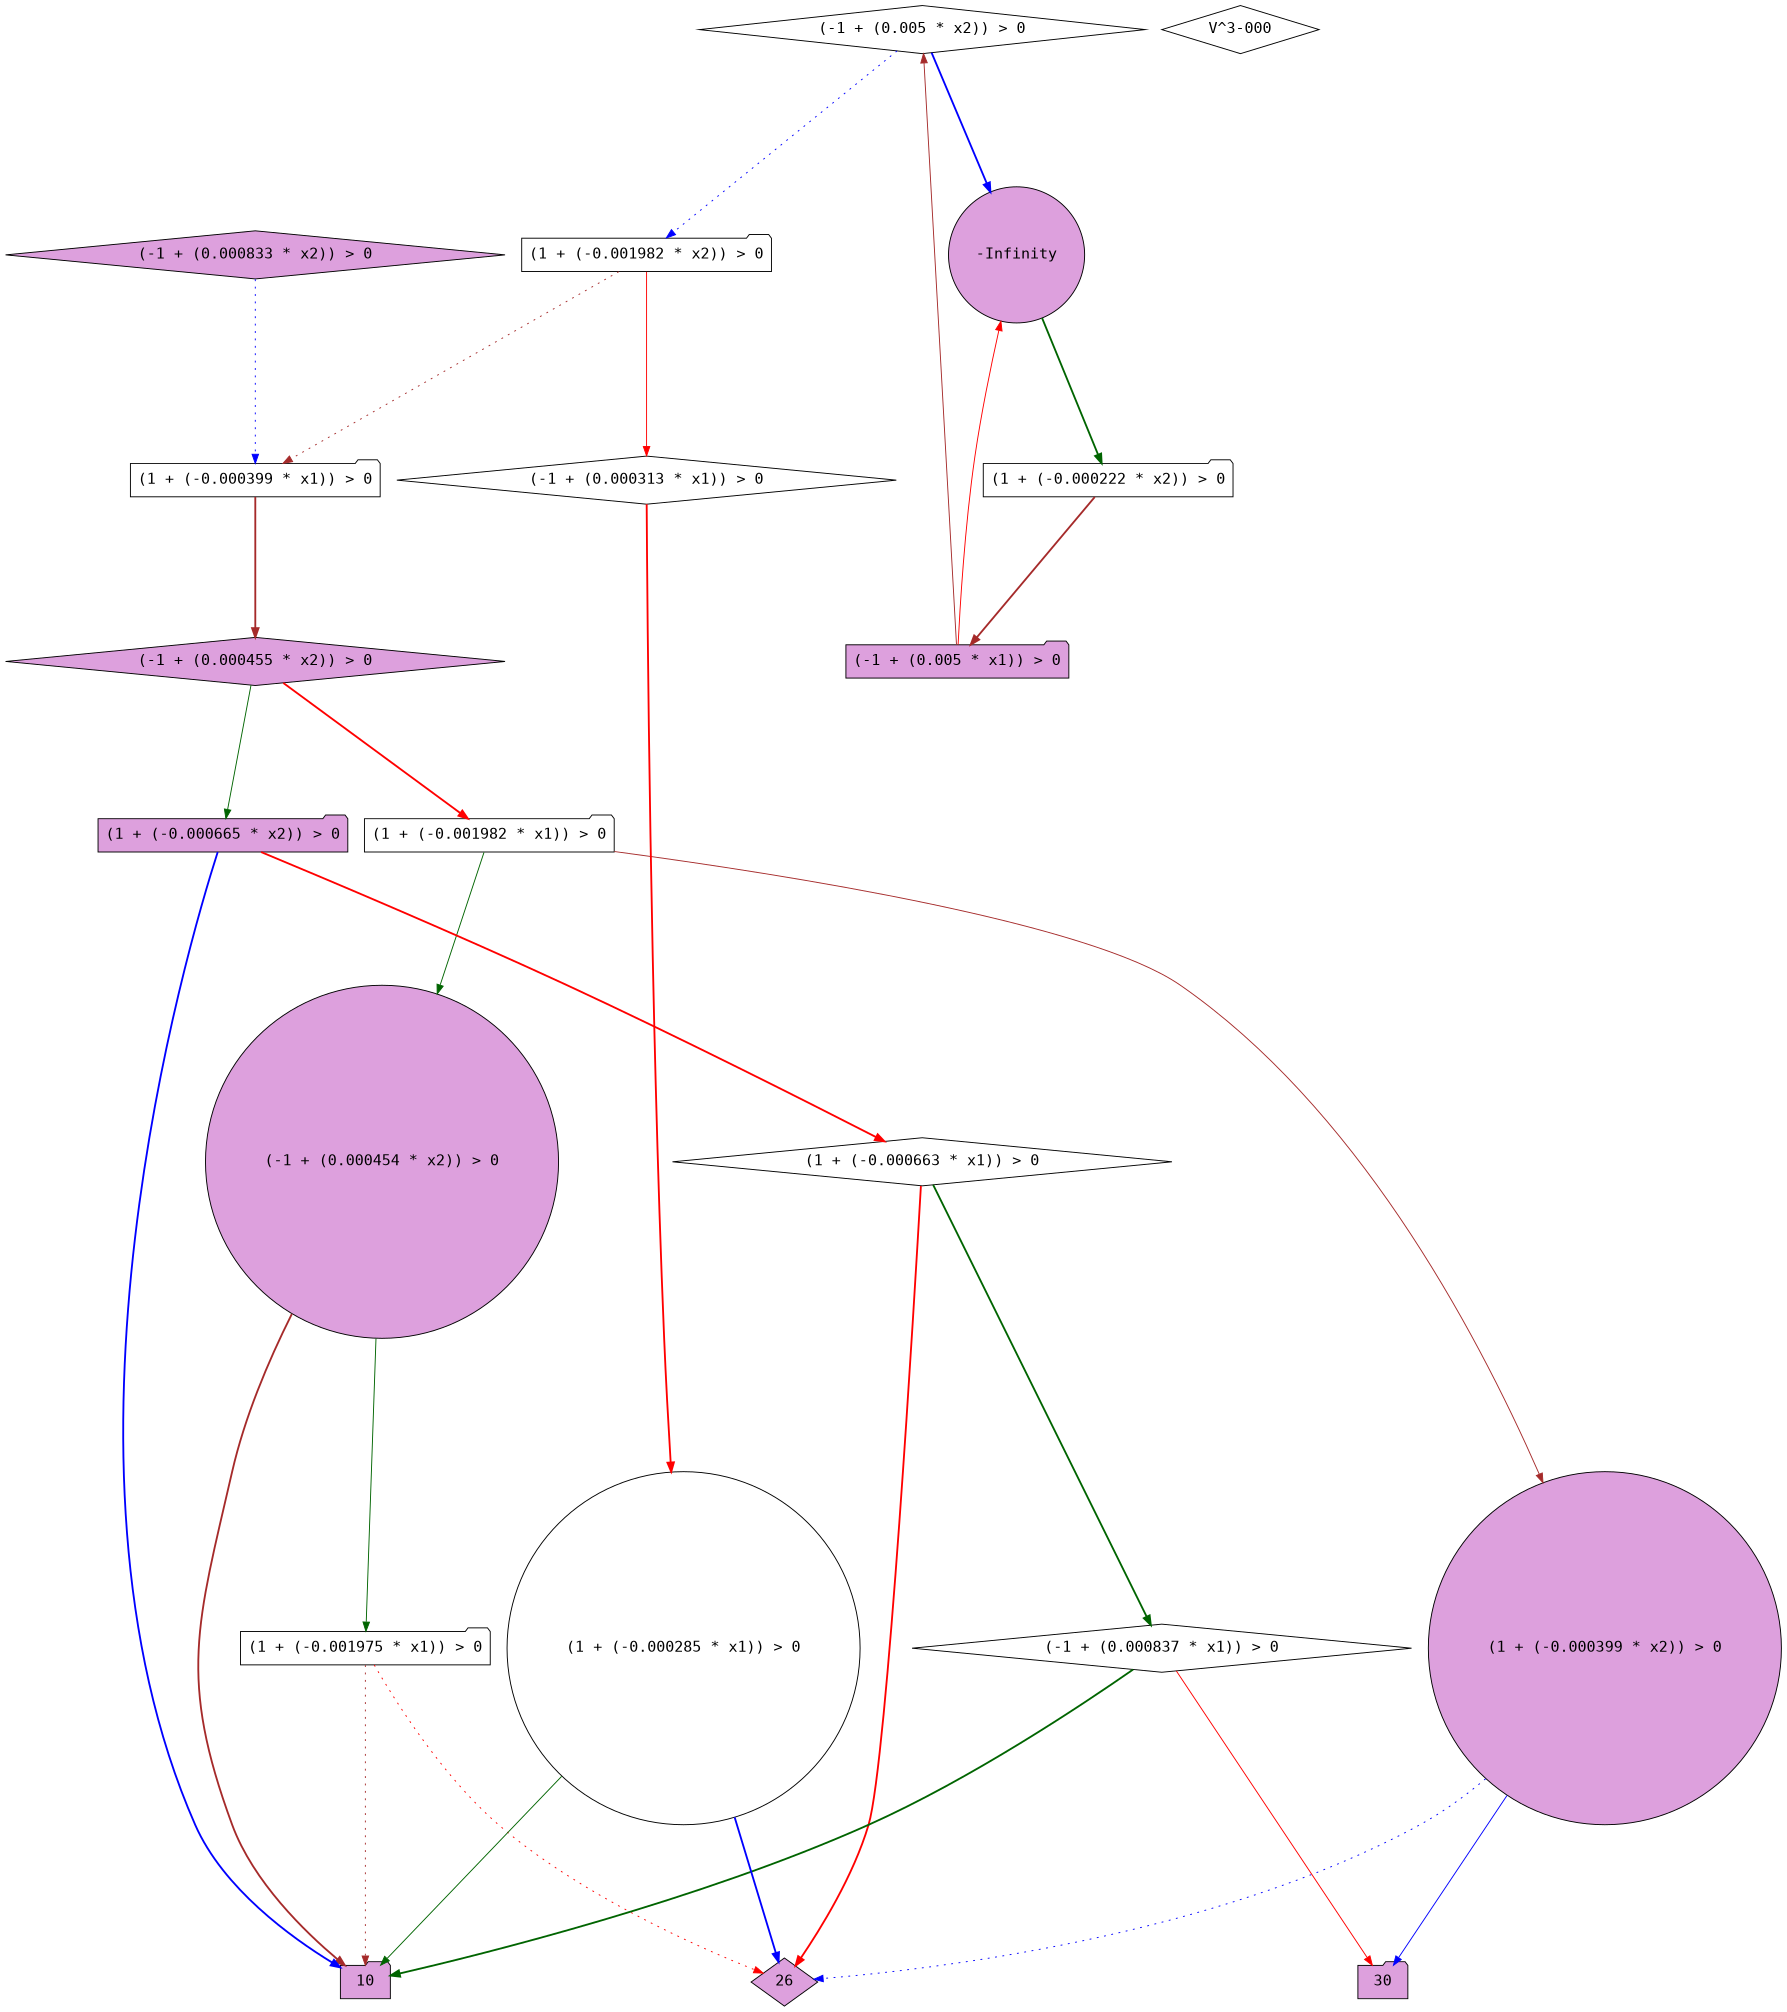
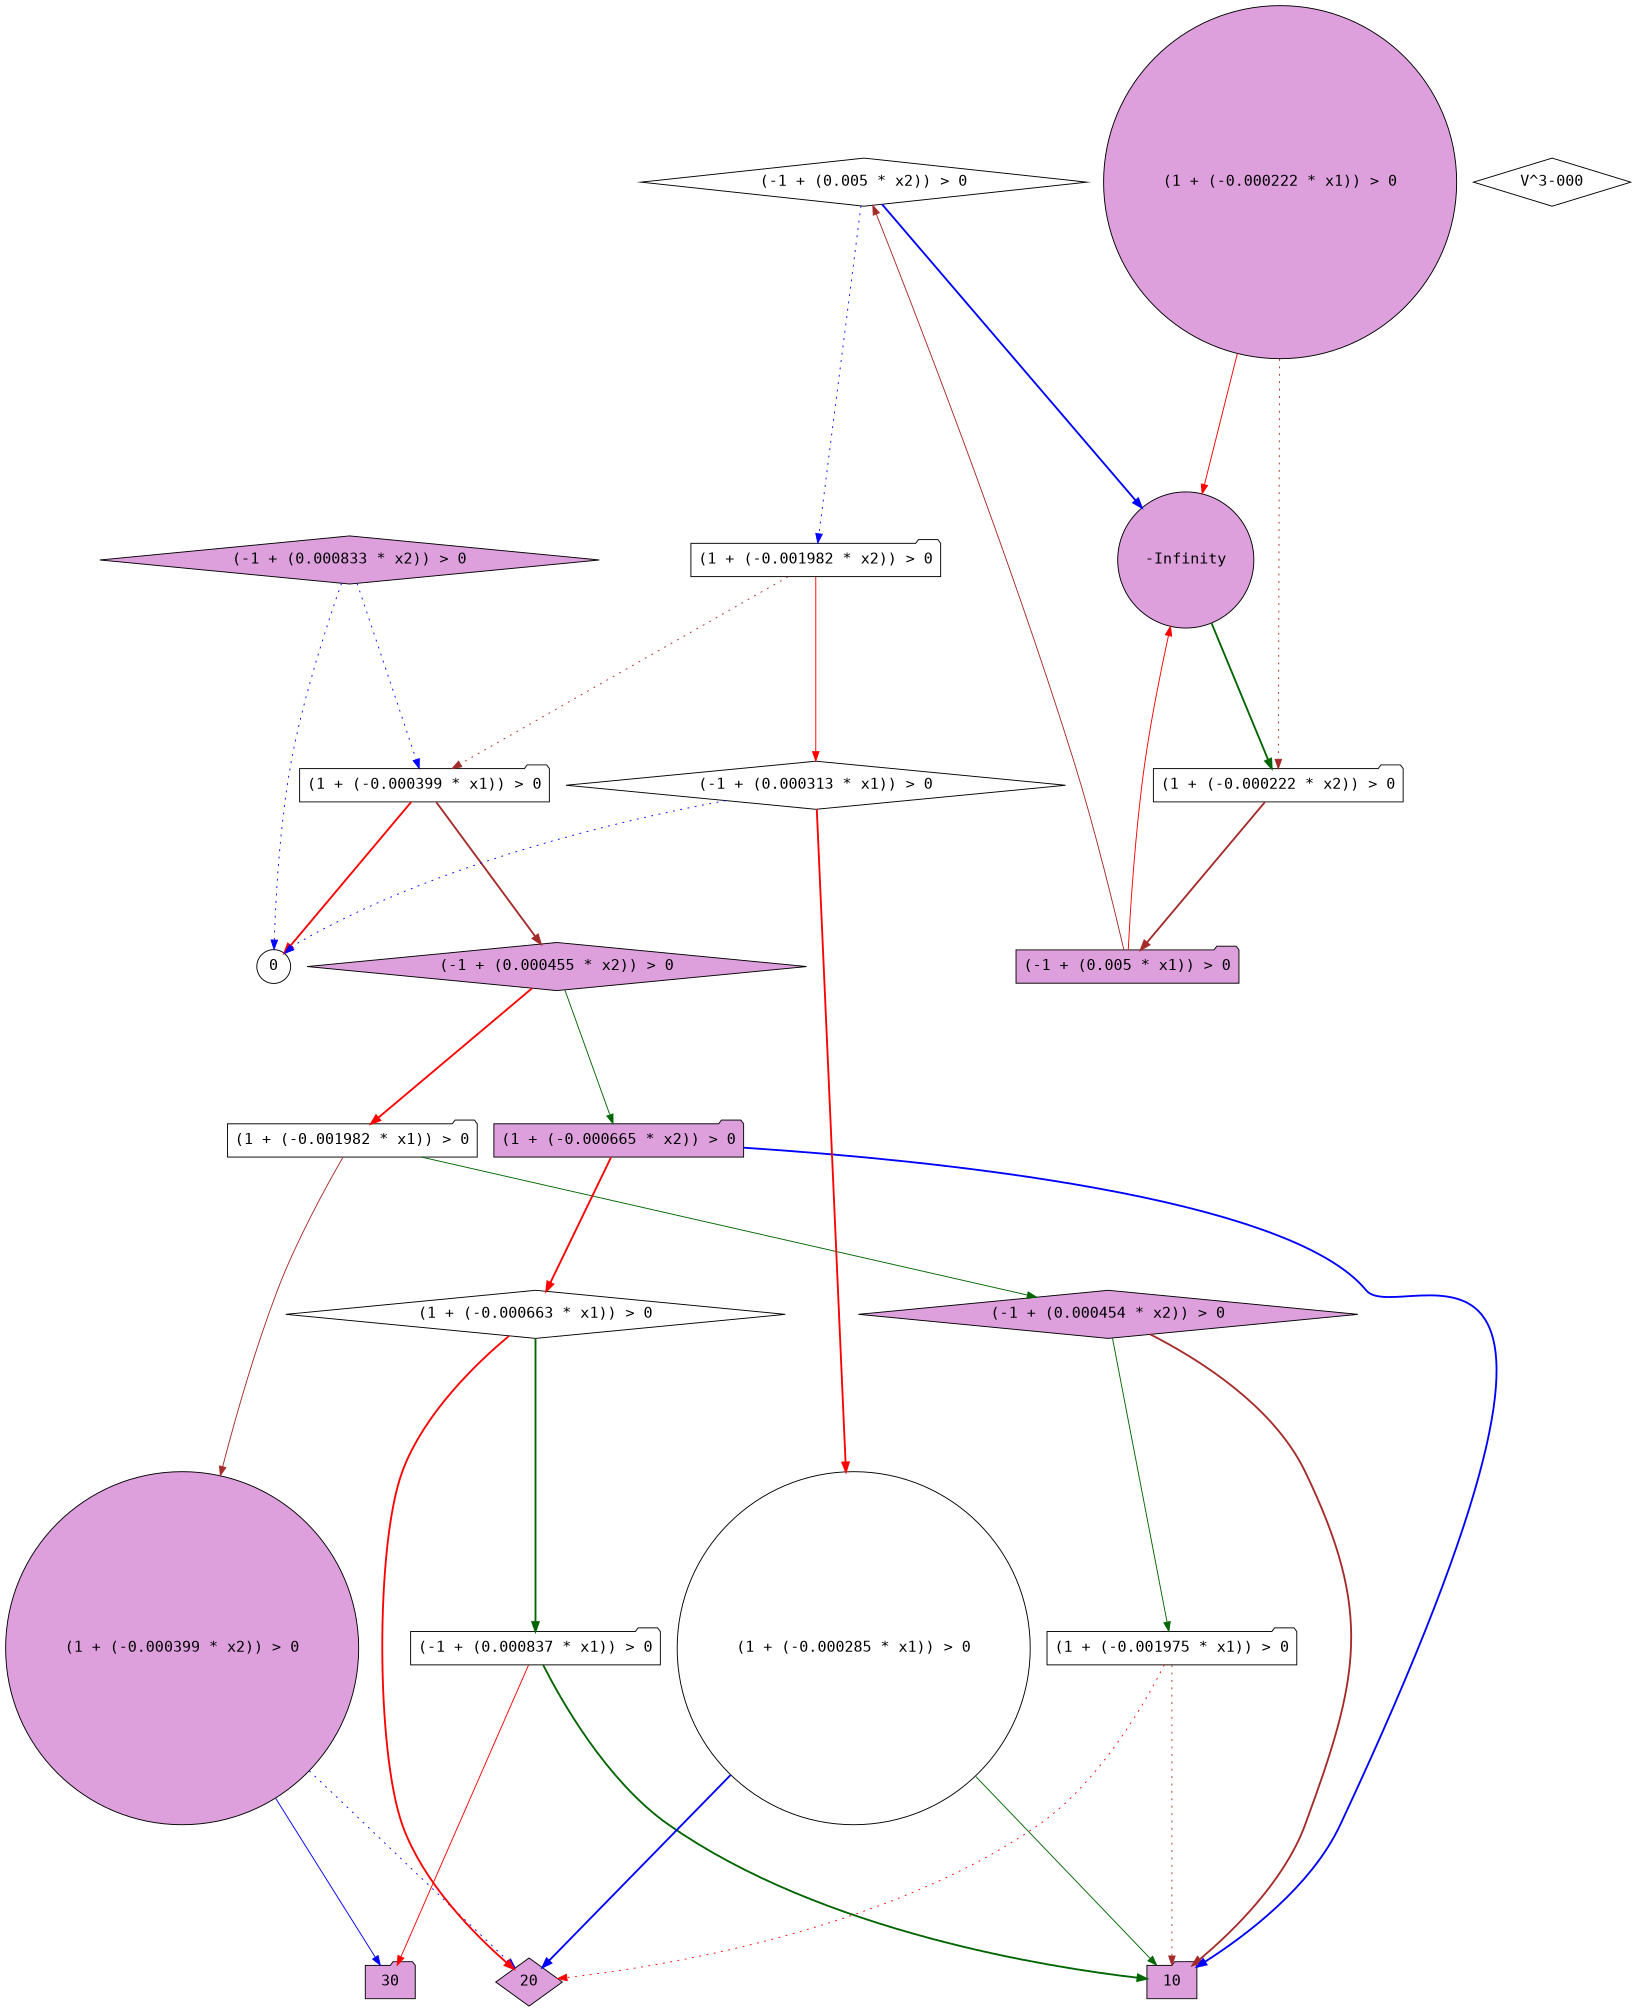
none -> (1280, 182)
none -> (274, 967)
(382, 1162) -> (1108, 1314)
(1162, 1648) -> (536, 1648)
(784, 1982) -> (529, 1982)
